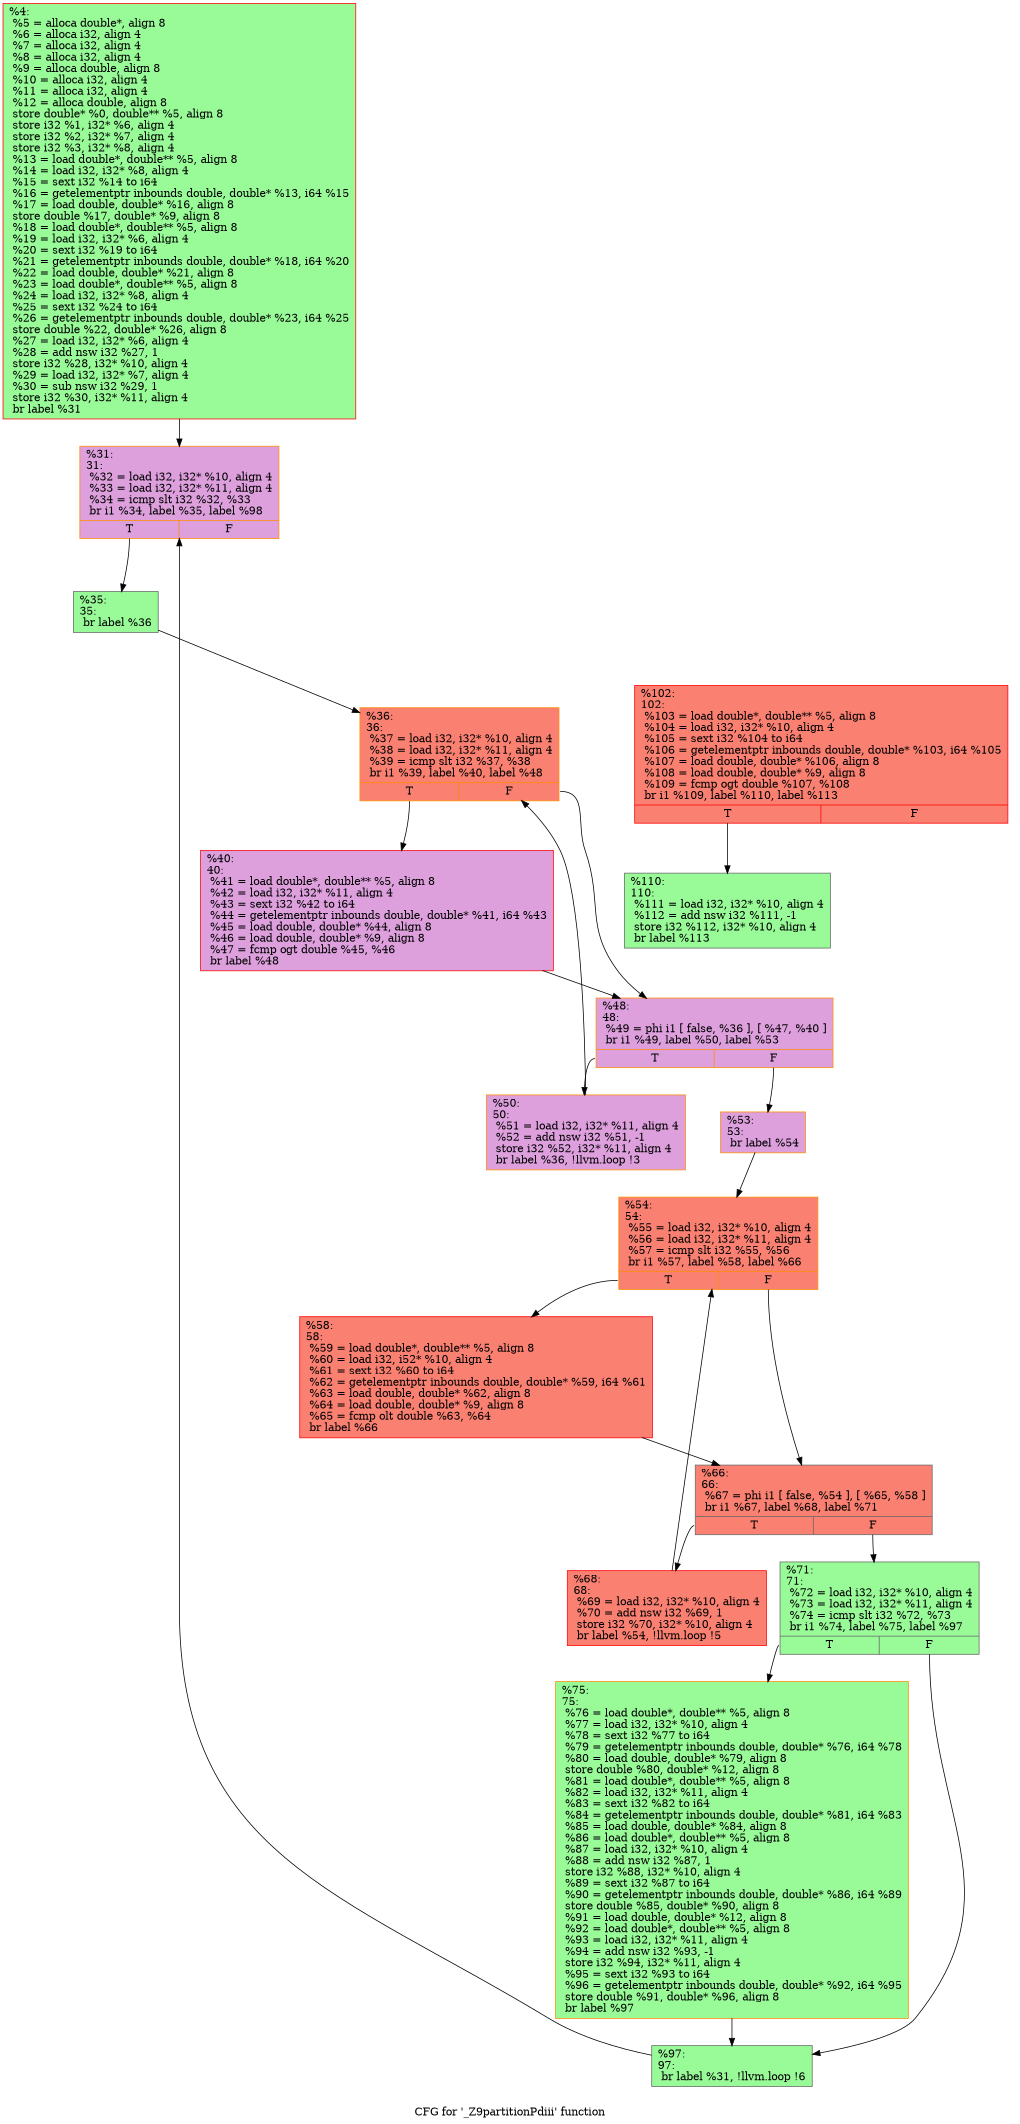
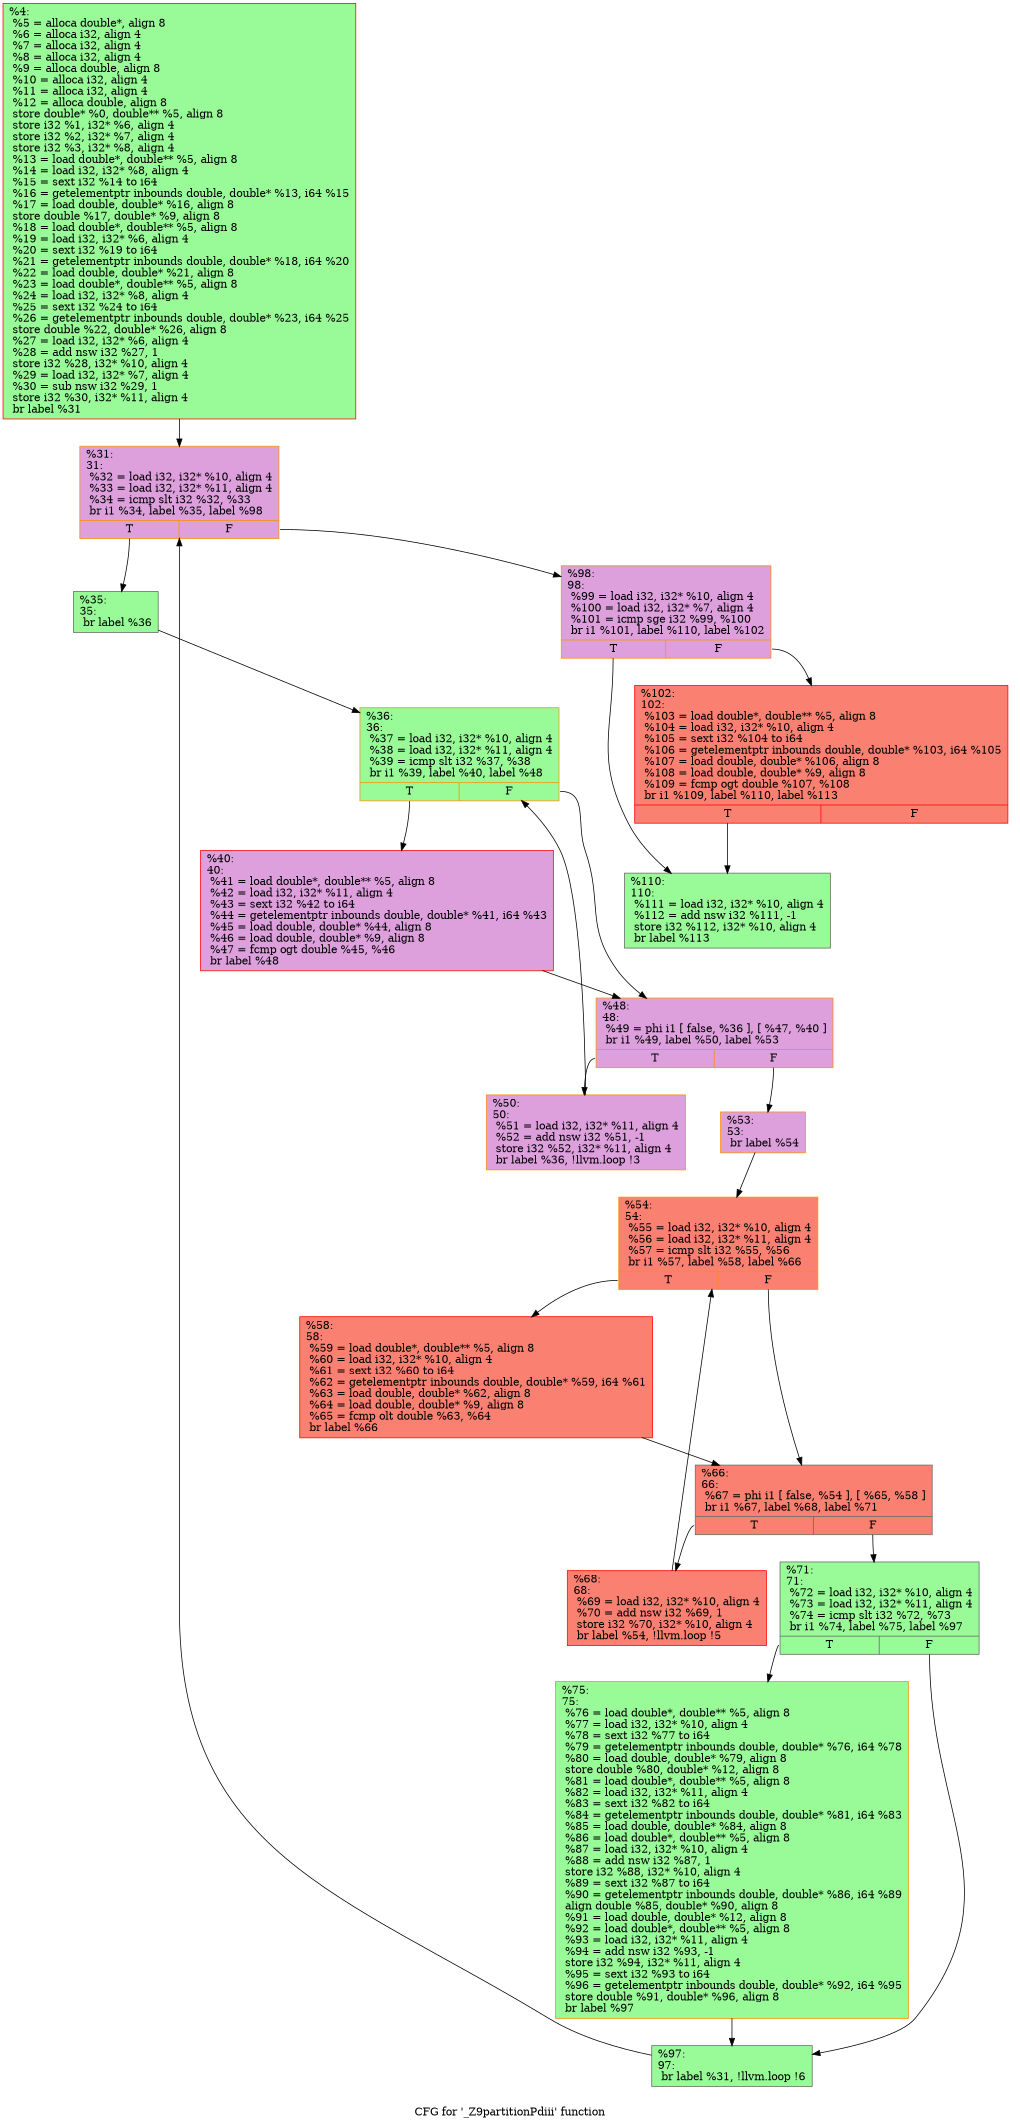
none -> (666, 612)
(459, 754) -> (459, 754)
(399, 1360) -> (399, 1360)
(671, 1906) -> (670, 1906)
